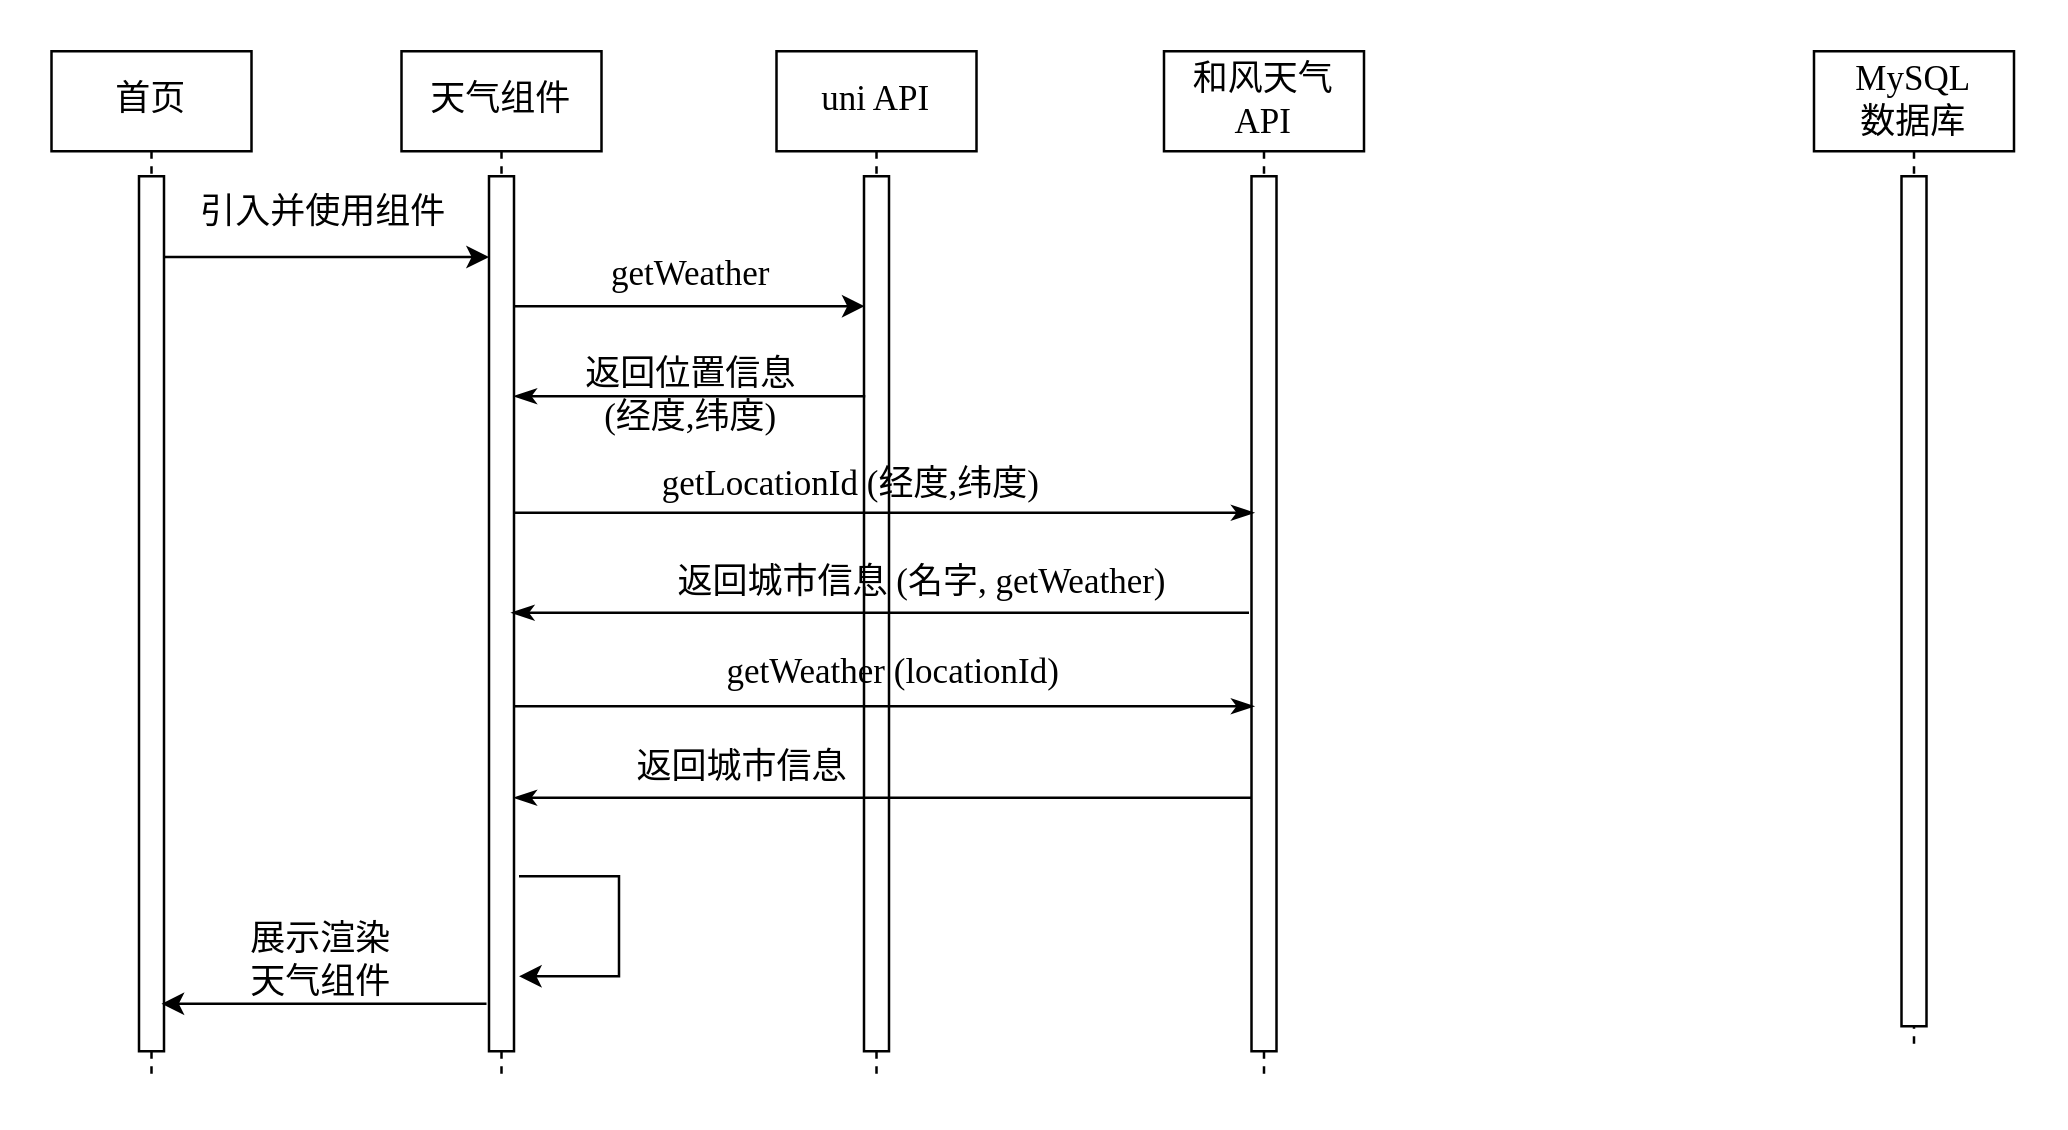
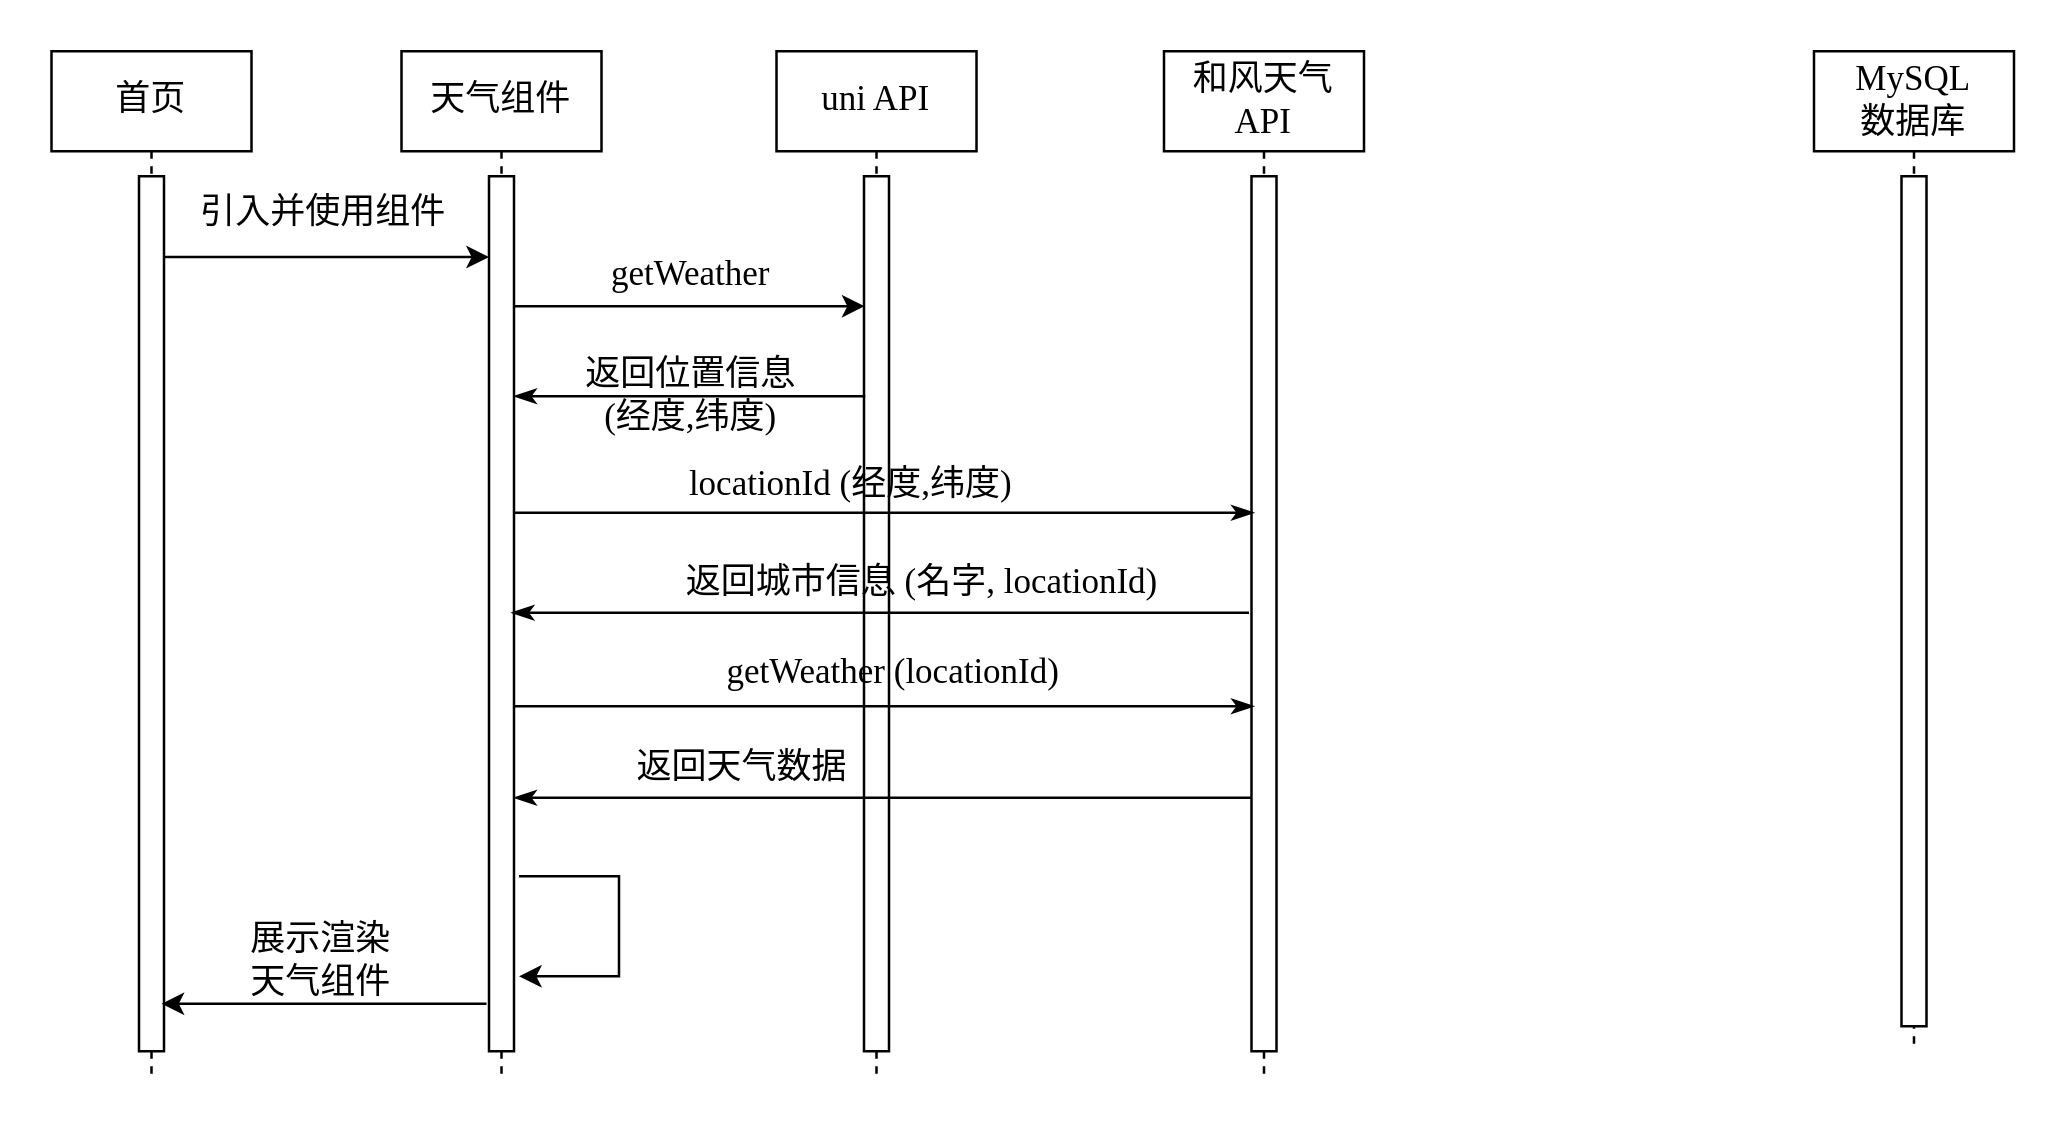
(851, 486) -> (851, 486)
(923, 584) -> (923, 584)
(743, 769) -> (743, 769)
